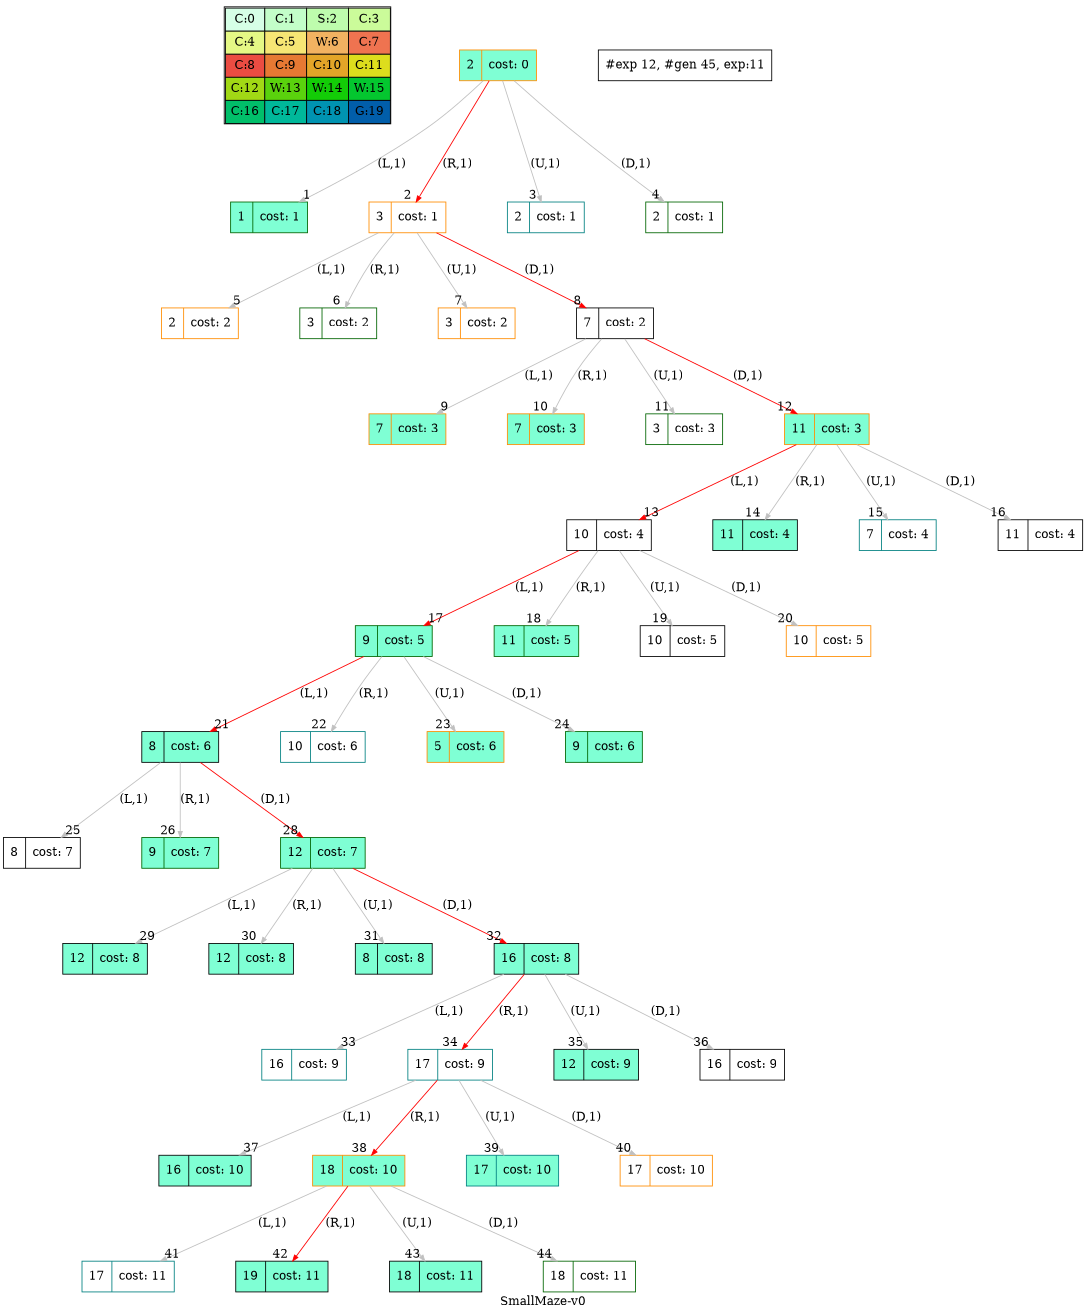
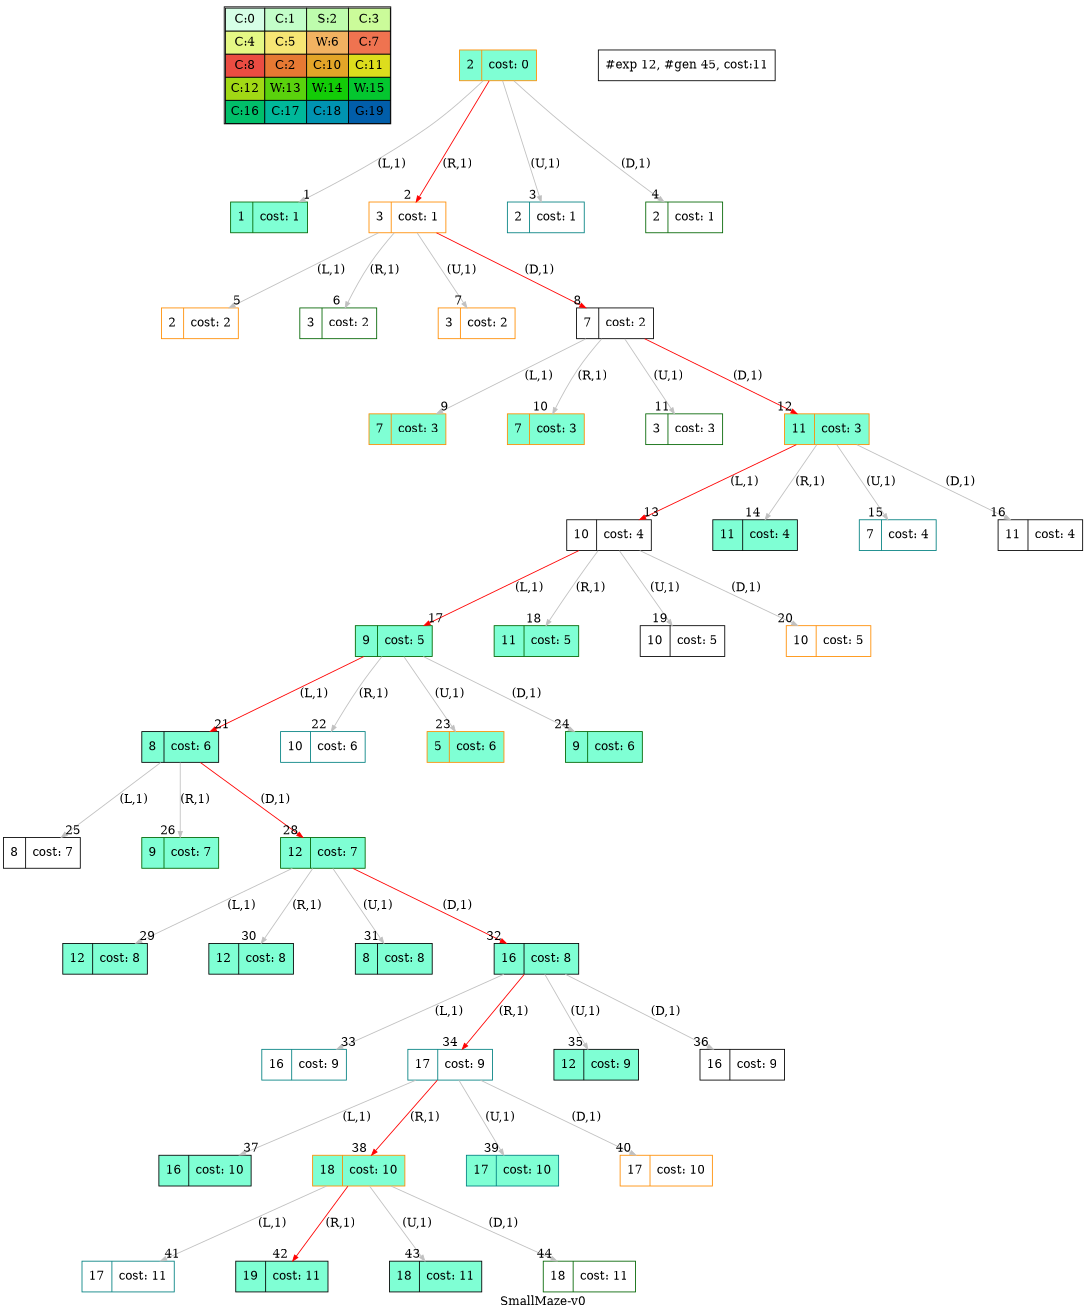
(286, 65) -> (286, 65)
(685, 65) -> (687, 65)
